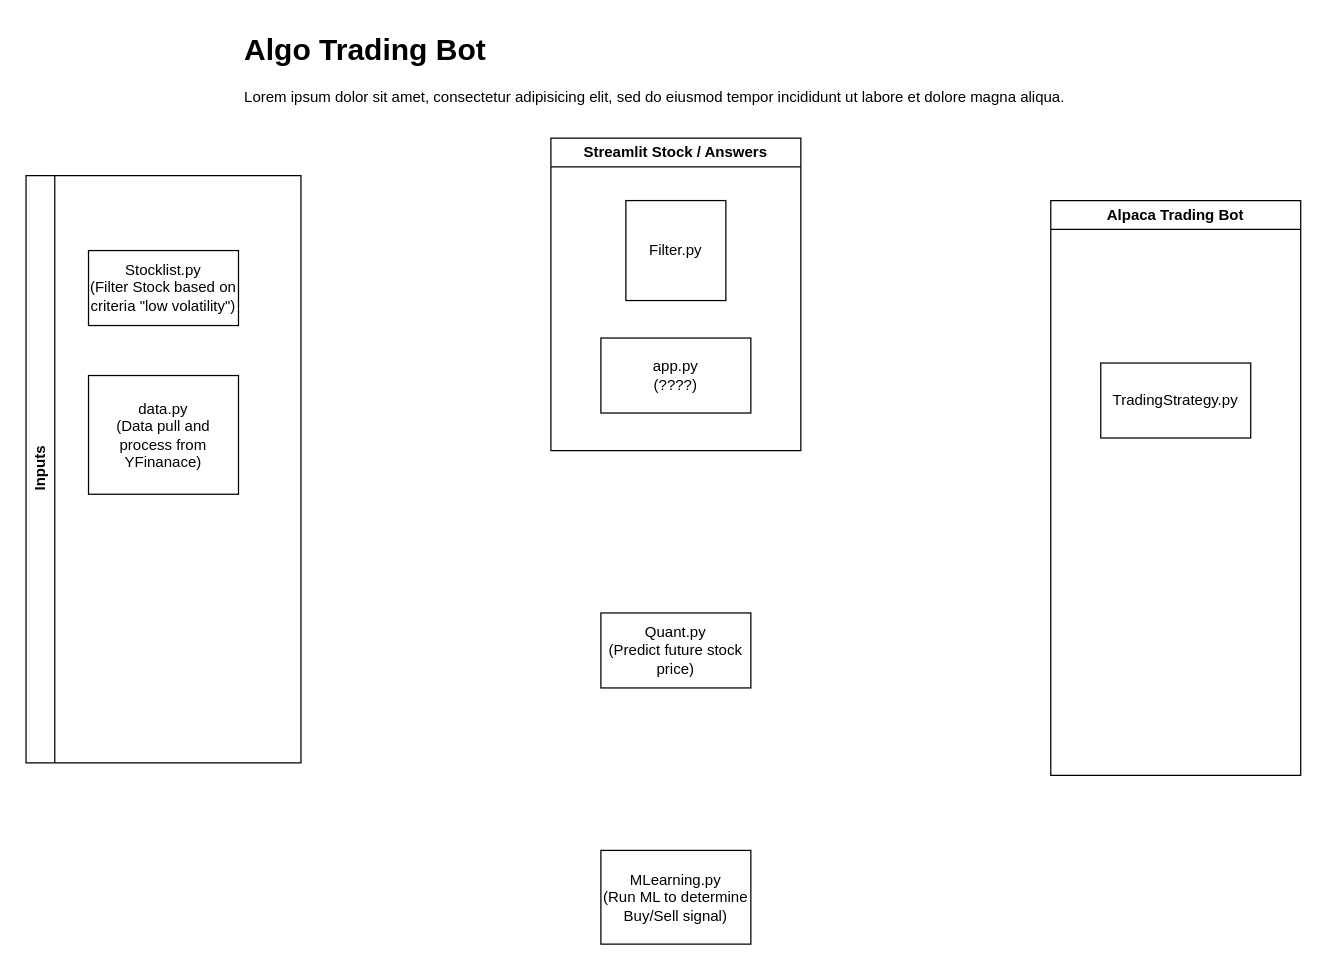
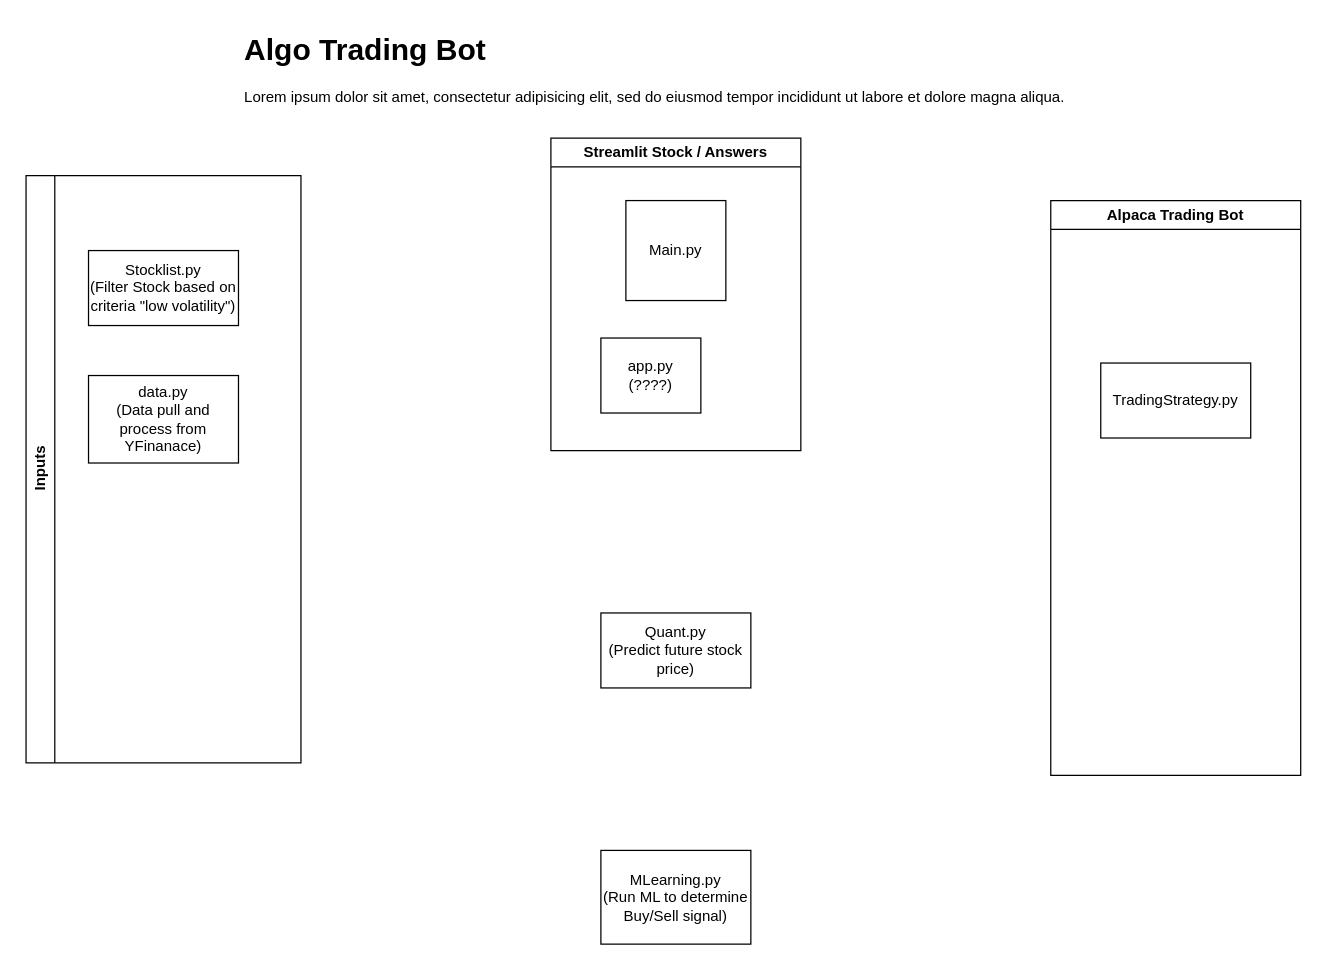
(676, 251) -> (676, 251)
(676, 376) -> (651, 376)
(163, 435) -> (163, 419)
